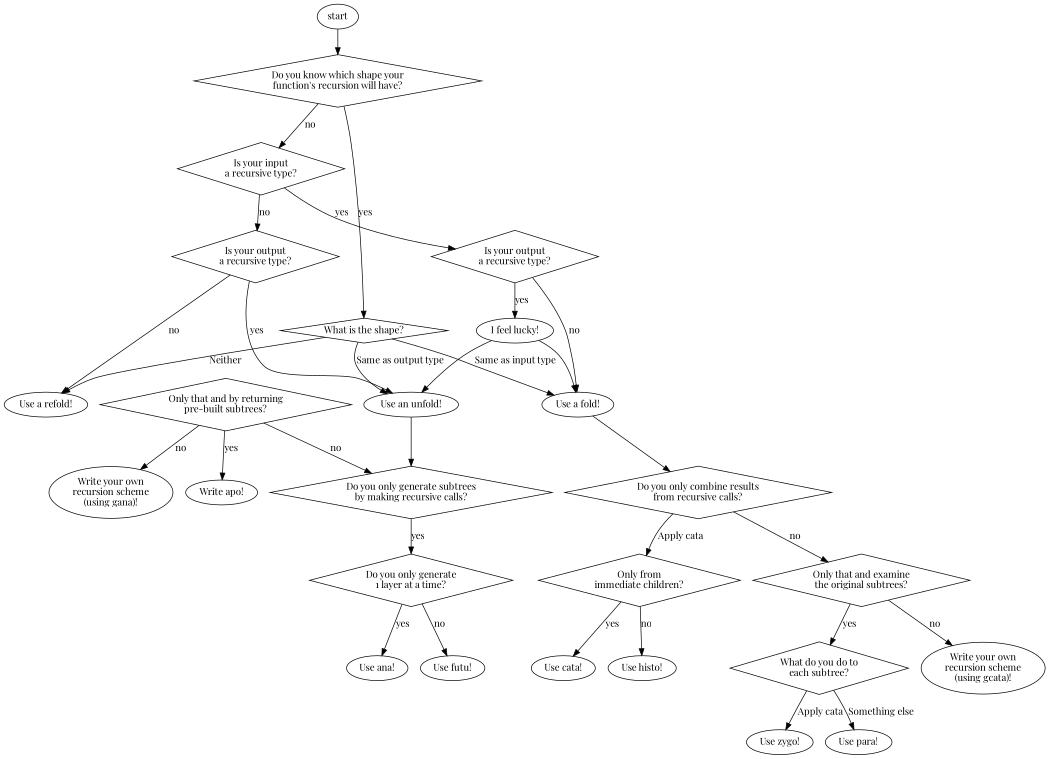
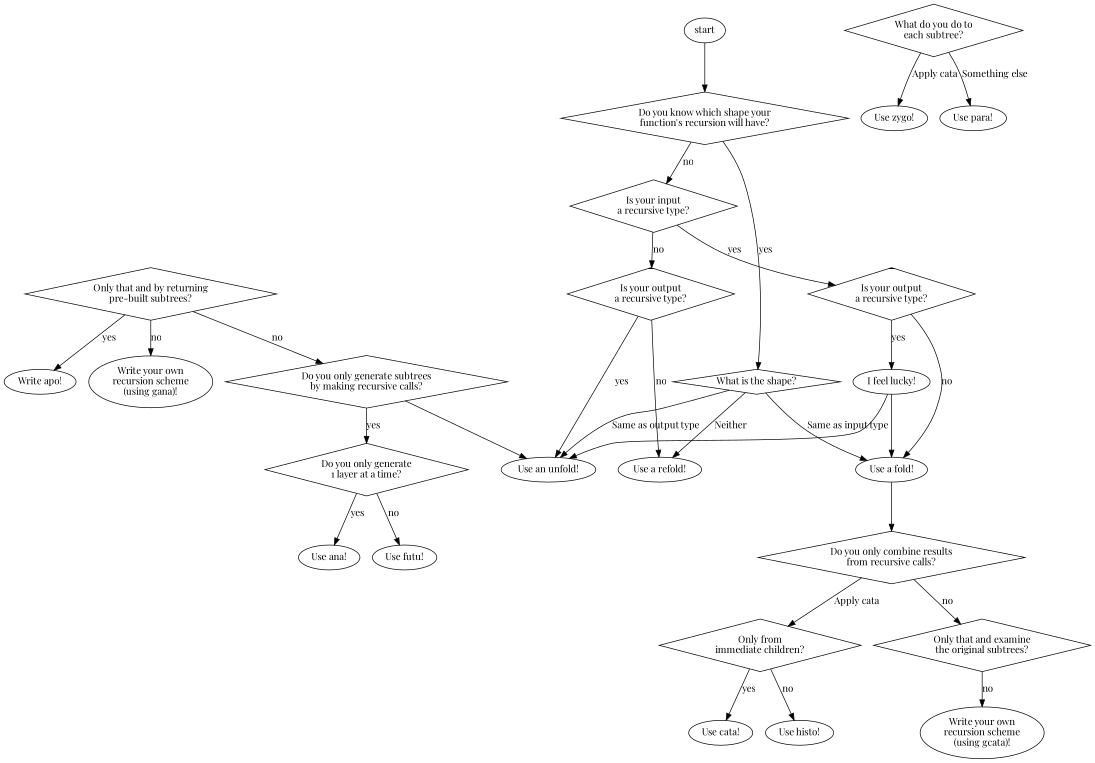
(411, 438) -> (463, 428)
(842, 621) -> none
